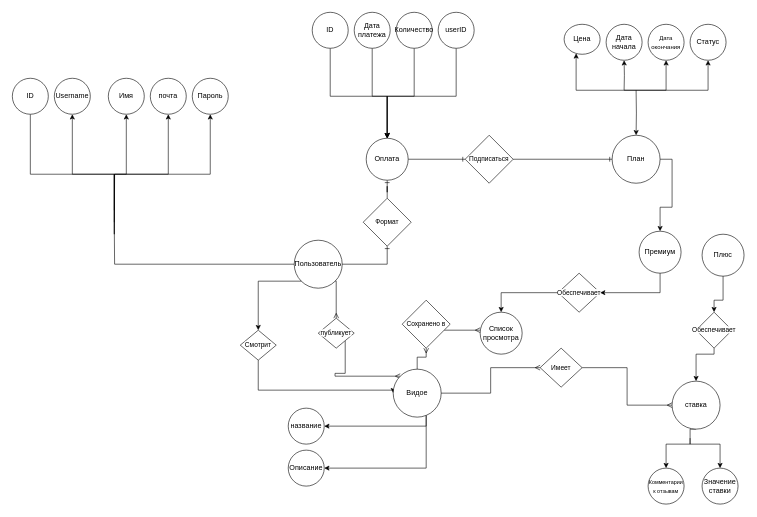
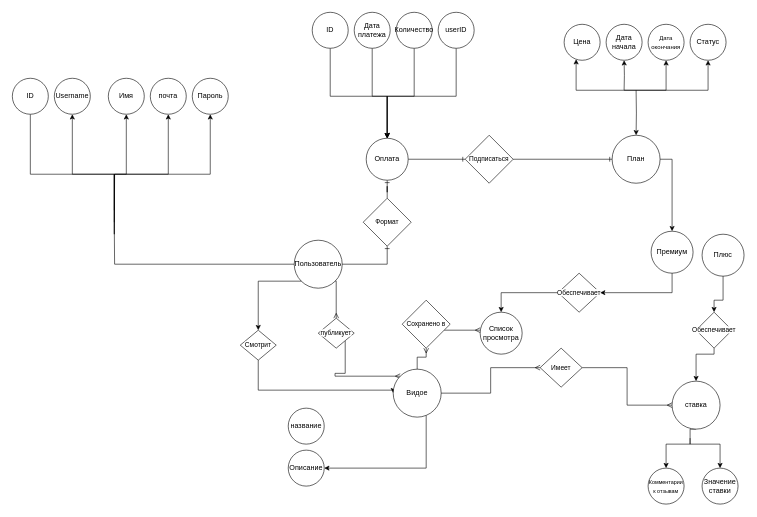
(582, 39) -> (582, 42)
(660, 252) -> (672, 252)
(329, 426) -> none
